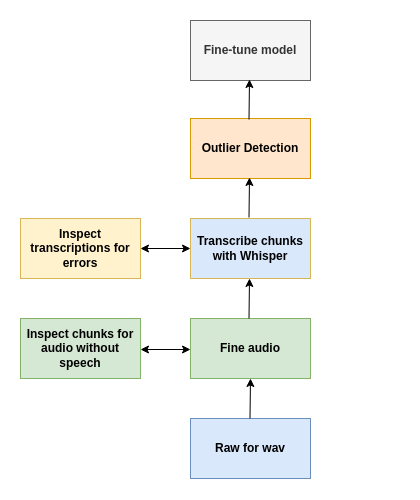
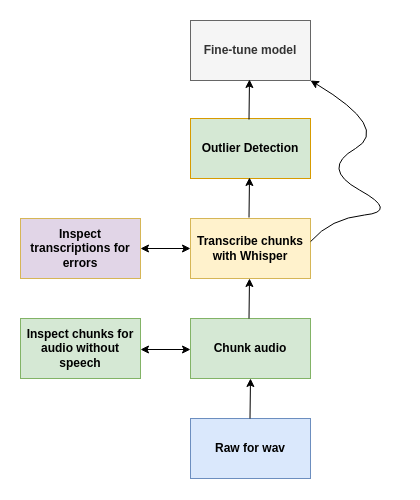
(251, 149) -> (251, 149)
none -> (341, 175)
(81, 249) -> (81, 249)
(251, 249) -> (251, 249)
(251, 349) -> (251, 349)
